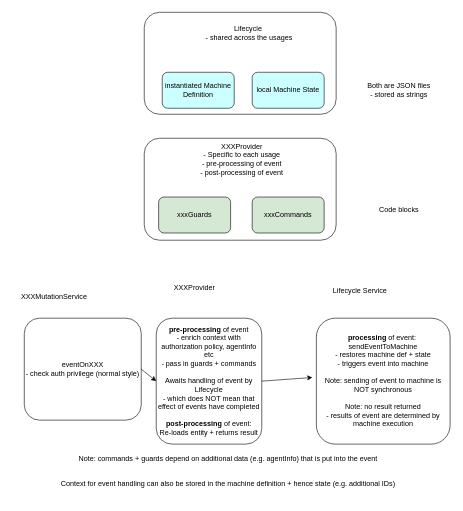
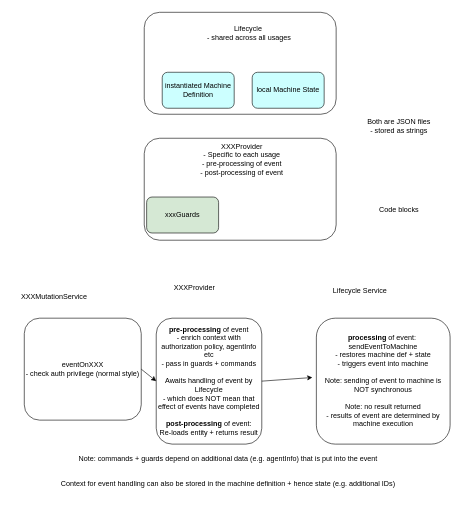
(249, 33) -> (249, 33)
(399, 90) -> (399, 126)
(195, 215) -> (183, 215)
(288, 215) -> none
